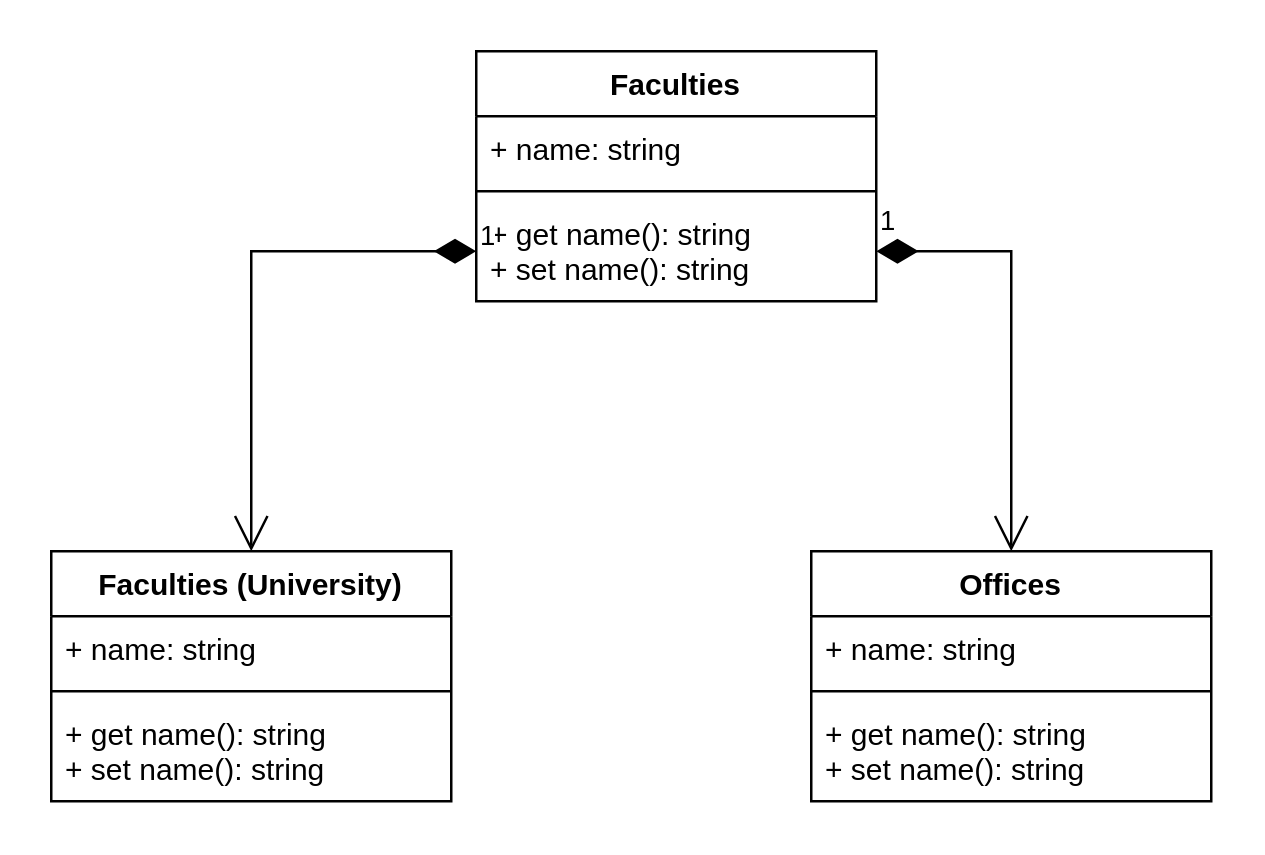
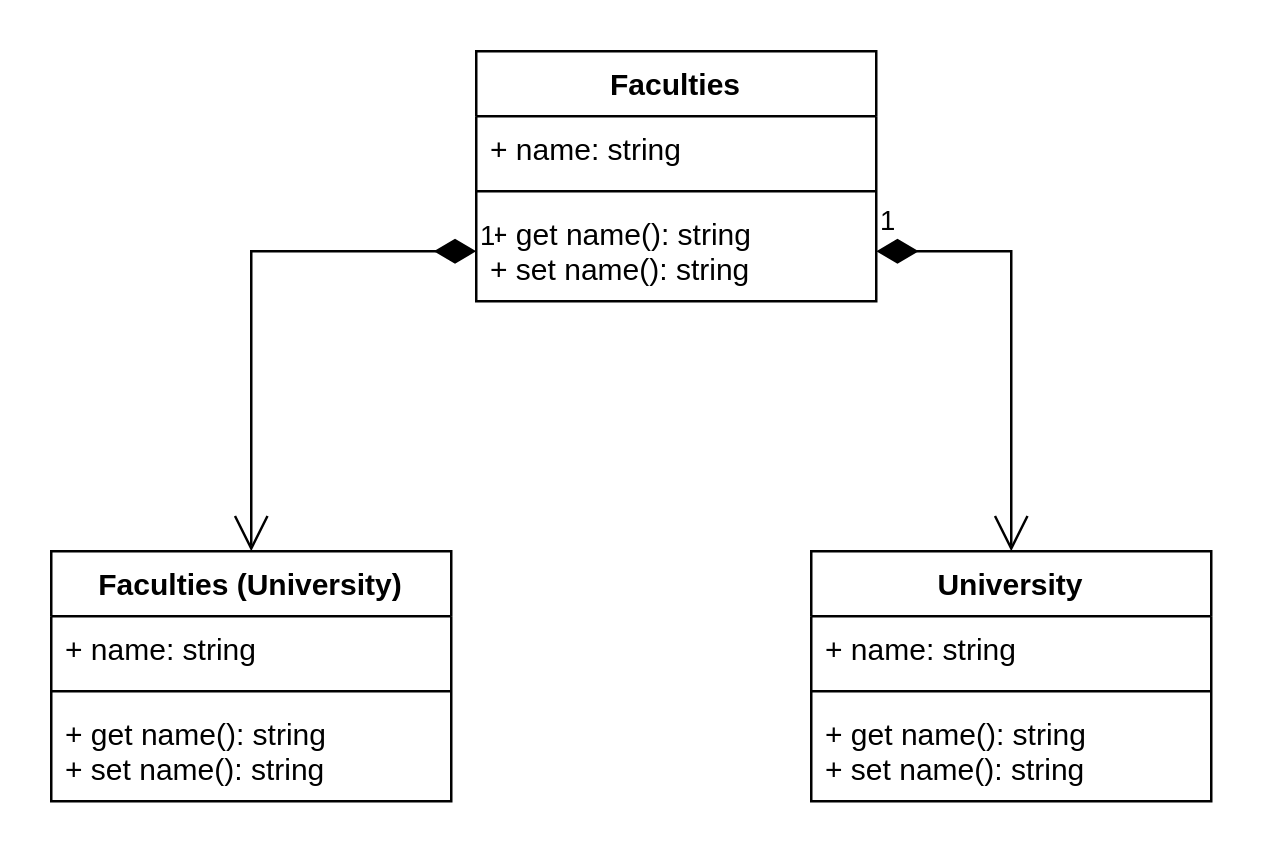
(1010, 585) -> (1010, 585)
